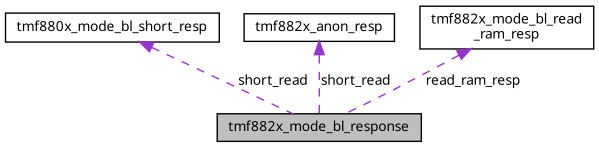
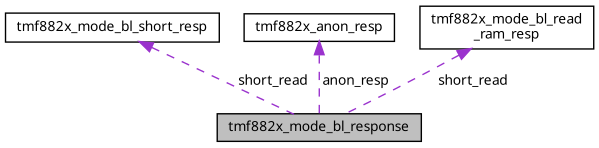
(112, 28) -> (112, 28)
(354, 81) -> (354, 81)
(472, 81) -> (472, 81)
